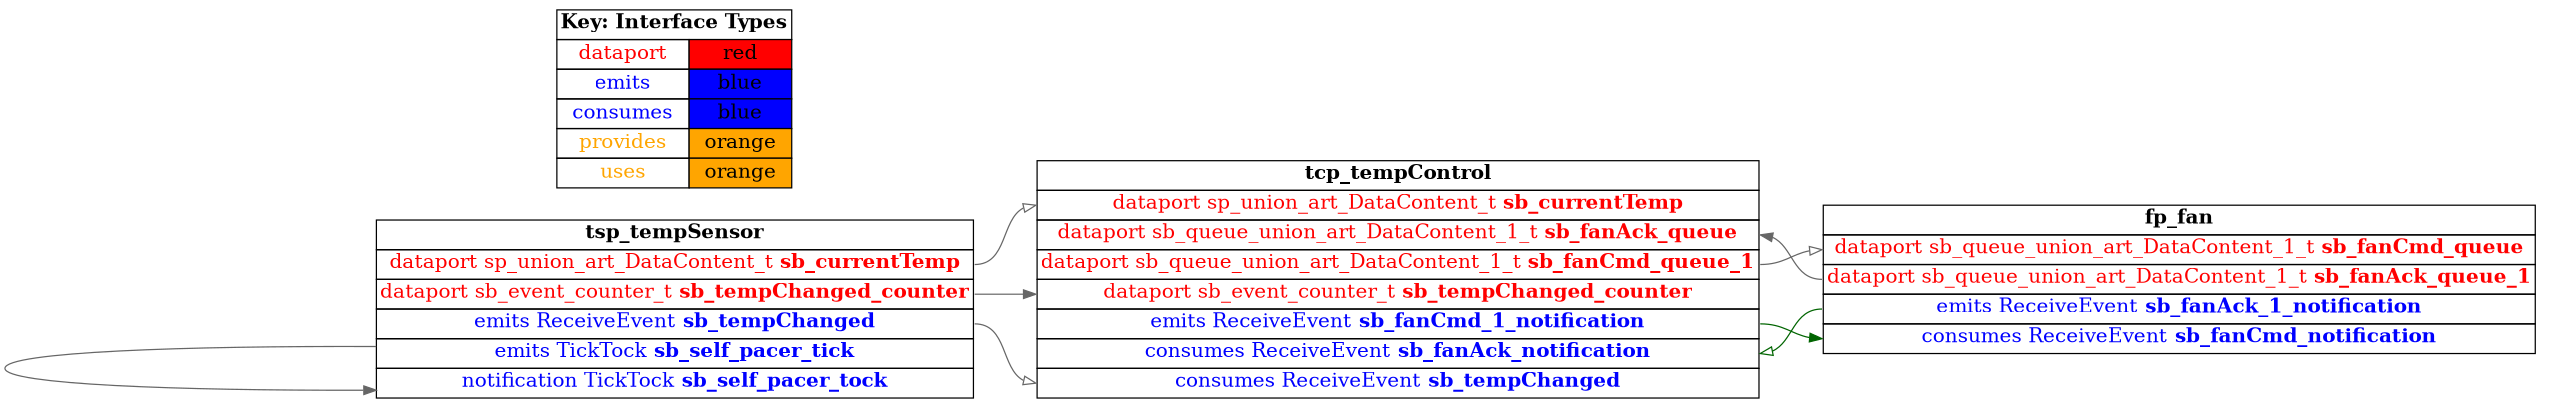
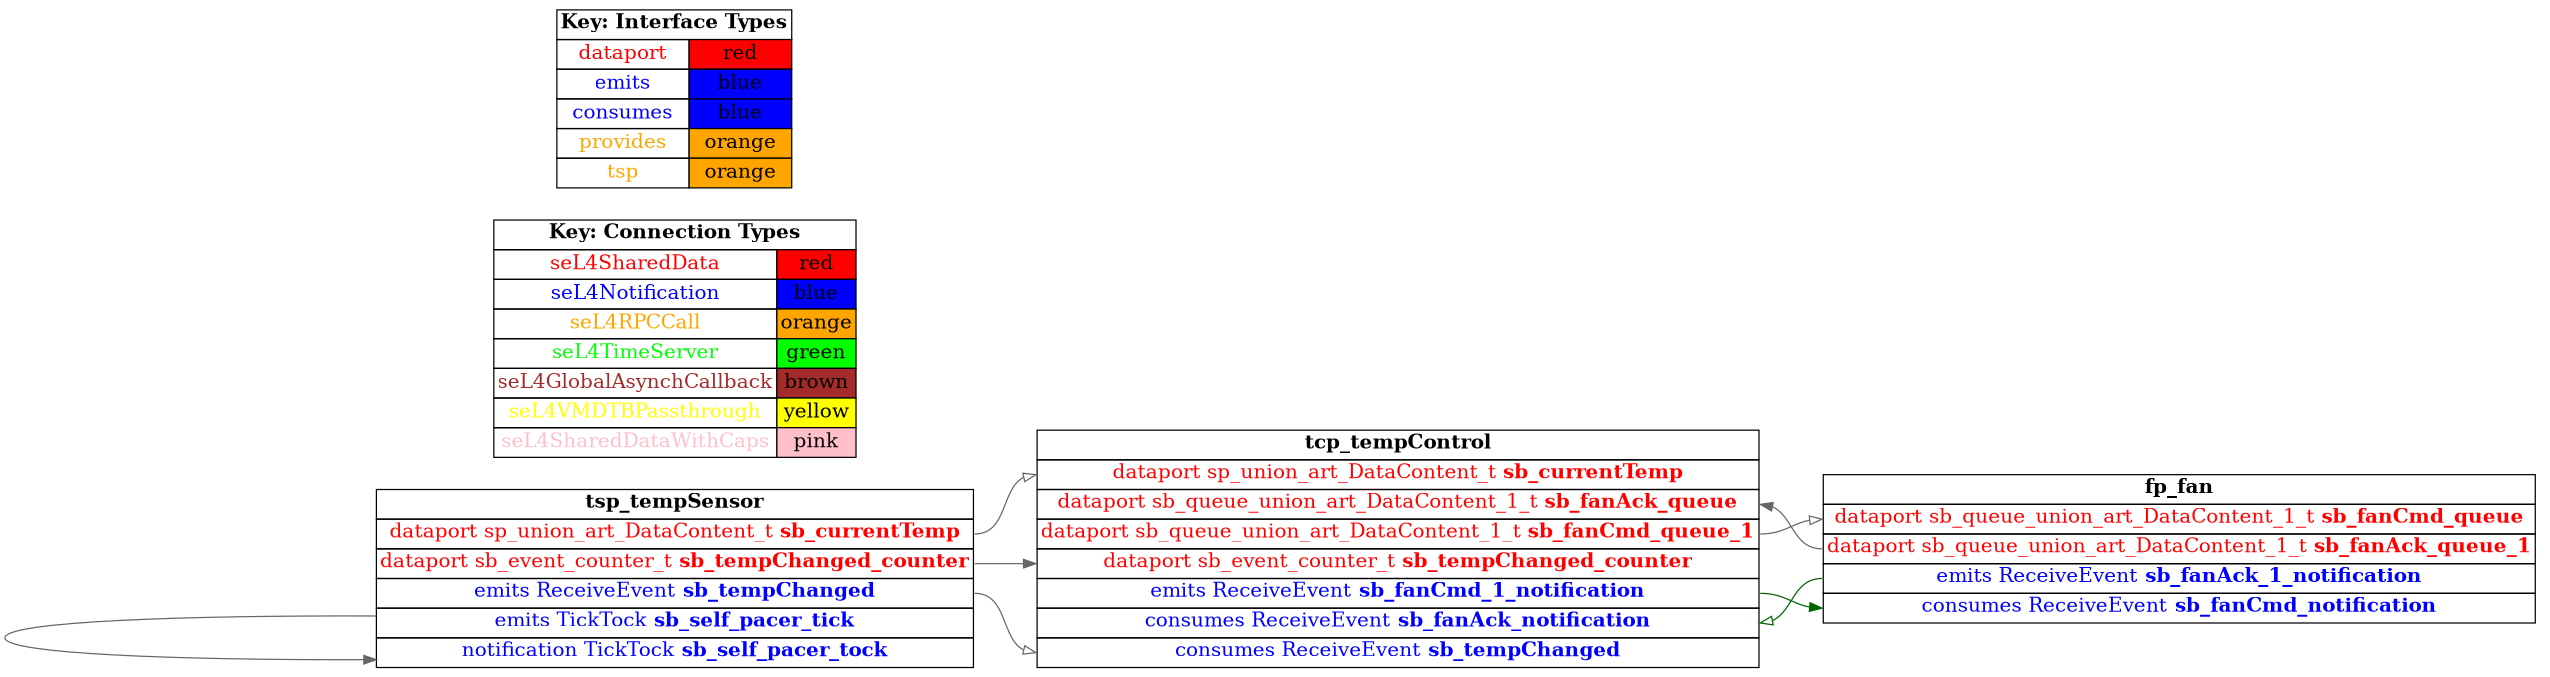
(623, 172) -> (623, 172)
none -> (674, 339)
